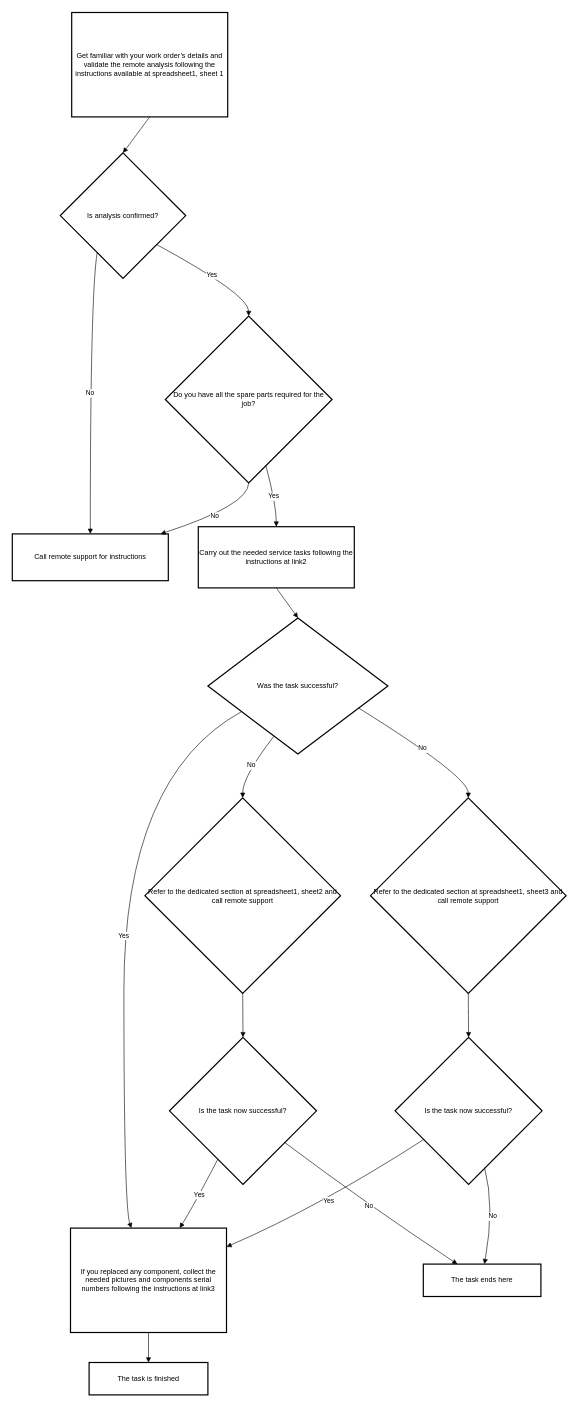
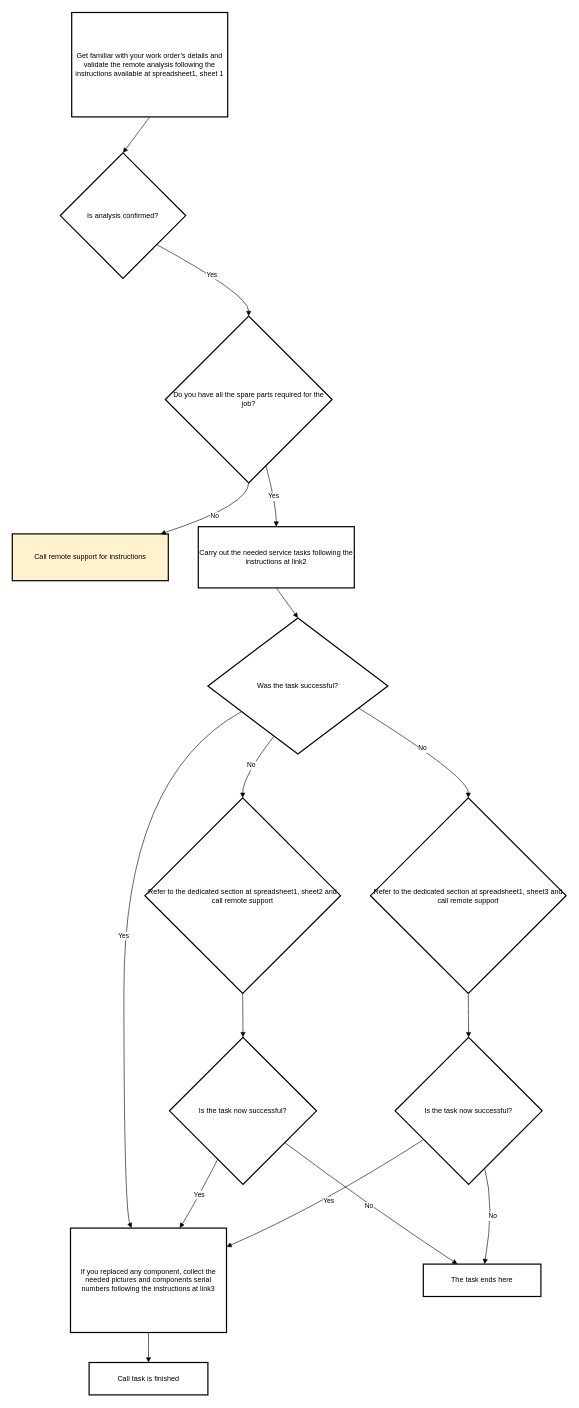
(90, 462) -> none
(90, 557) -> (90, 557)
(149, 1379) -> (149, 1379)
